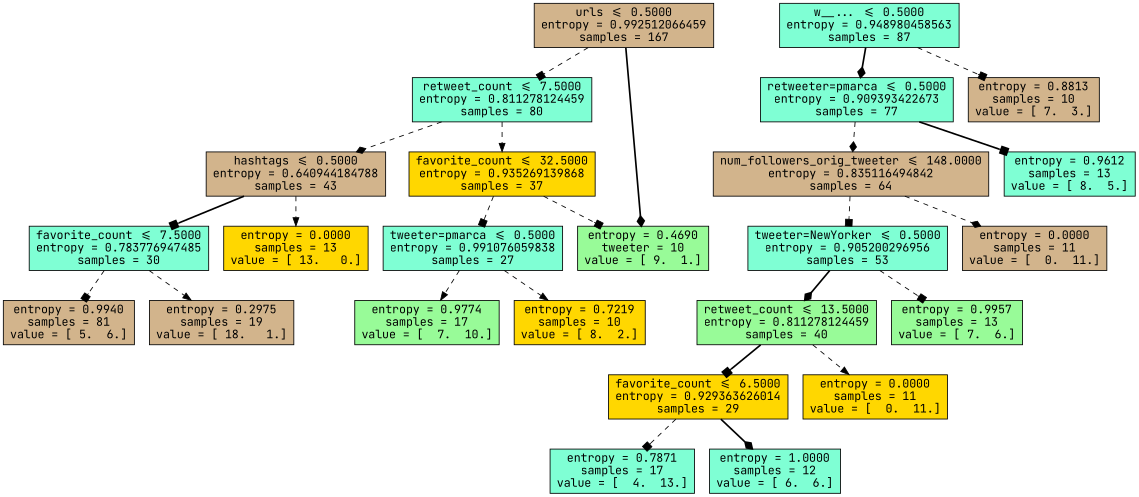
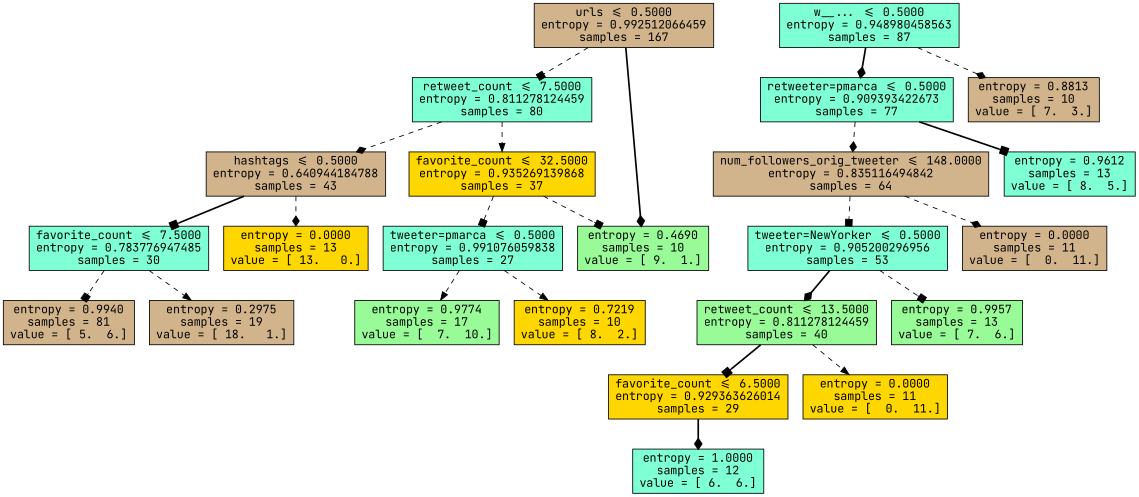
(948, 61) -> (947, 61)
(296, 207) -> (296, 206)
(643, 248) -> (643, 248)
(622, 471) -> none
